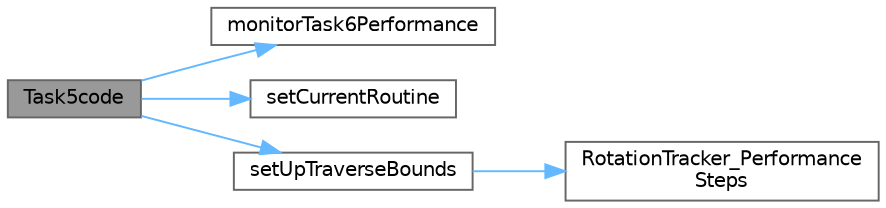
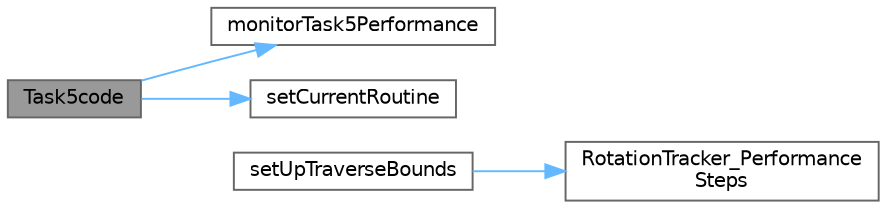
(353, 26) -> (353, 26)
(201, 132) -> none
